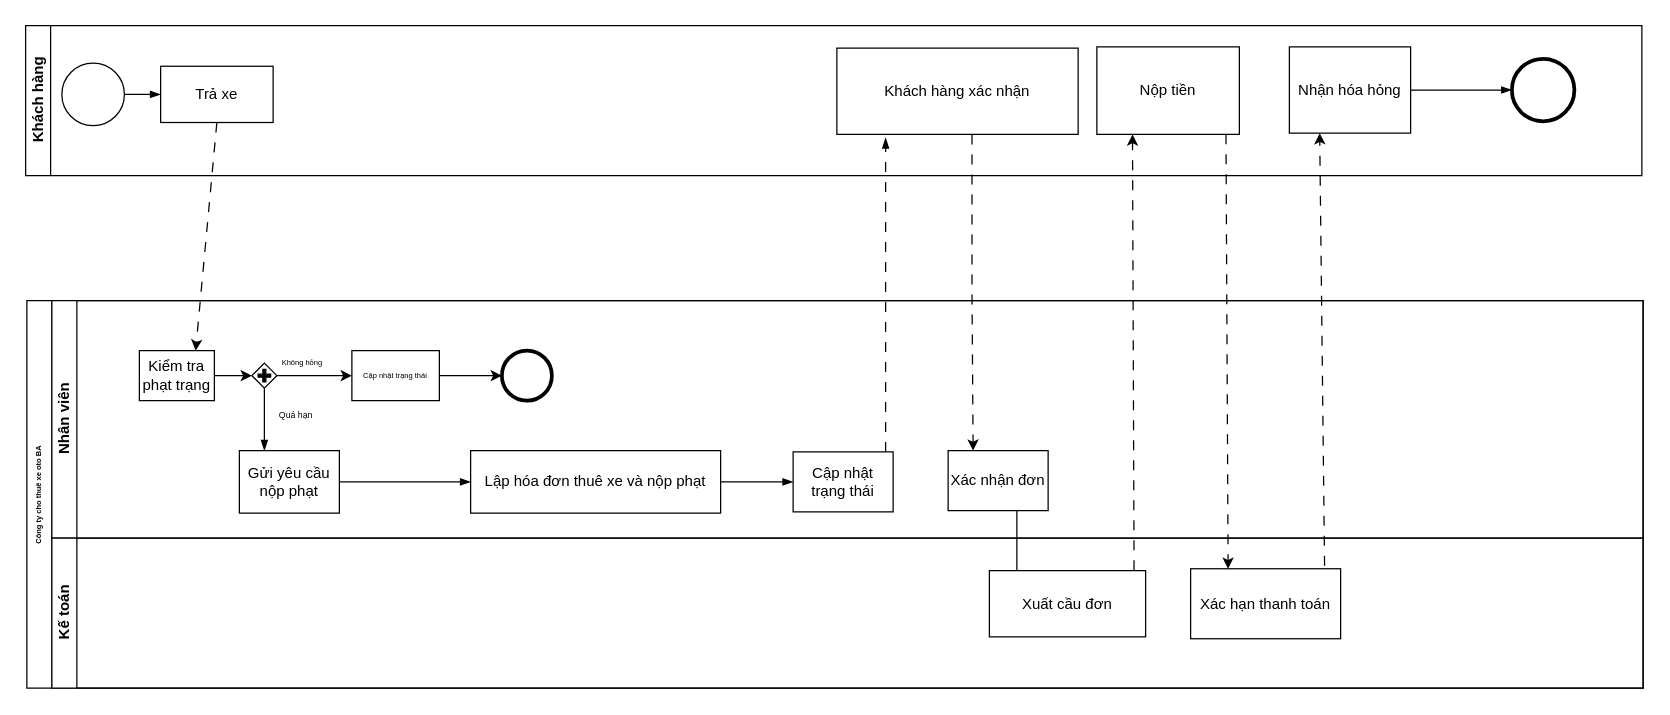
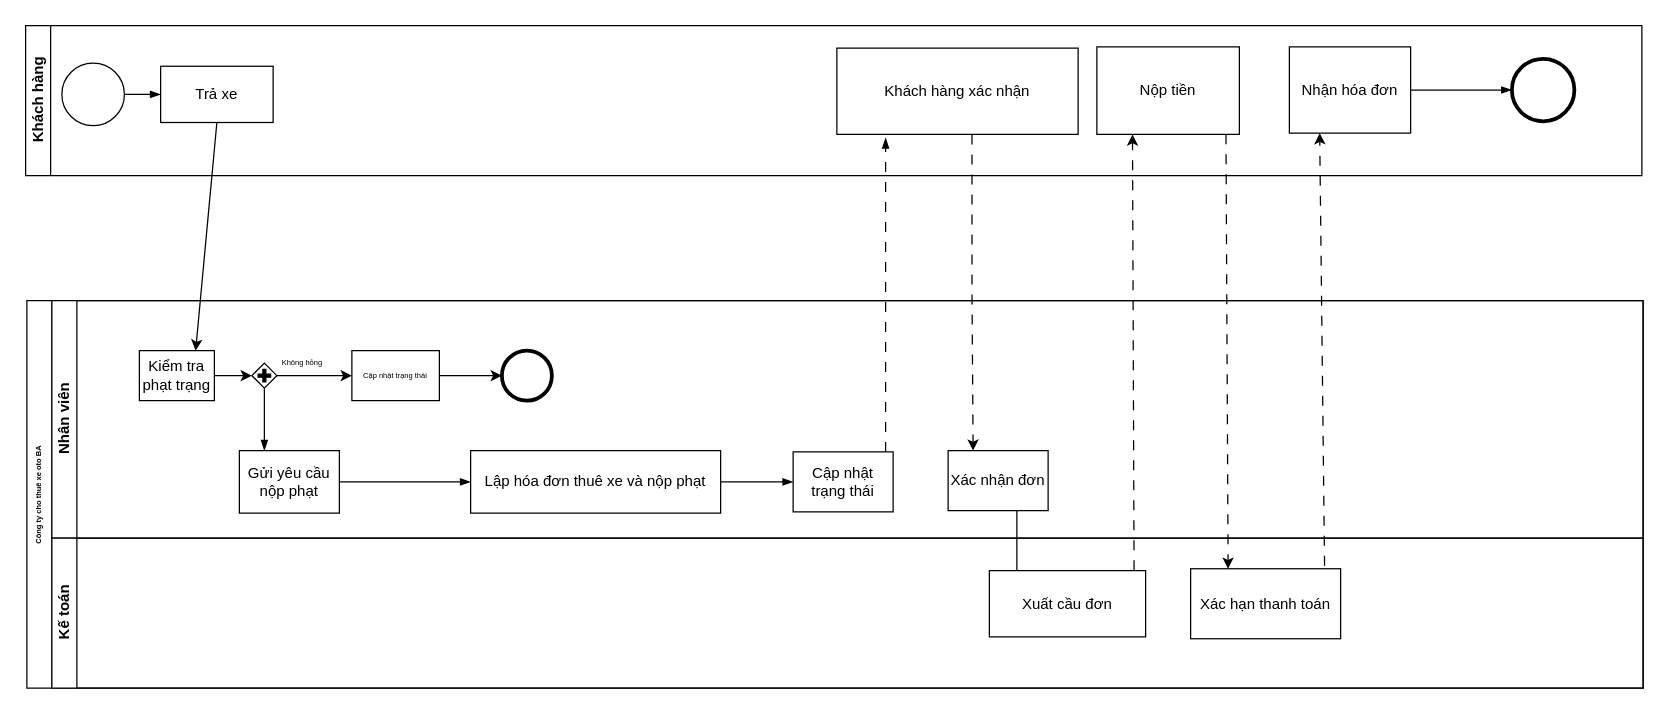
(1350, 91) -> (1350, 91)
(208, 223) -> (208, 223)
(295, 416) -> none
